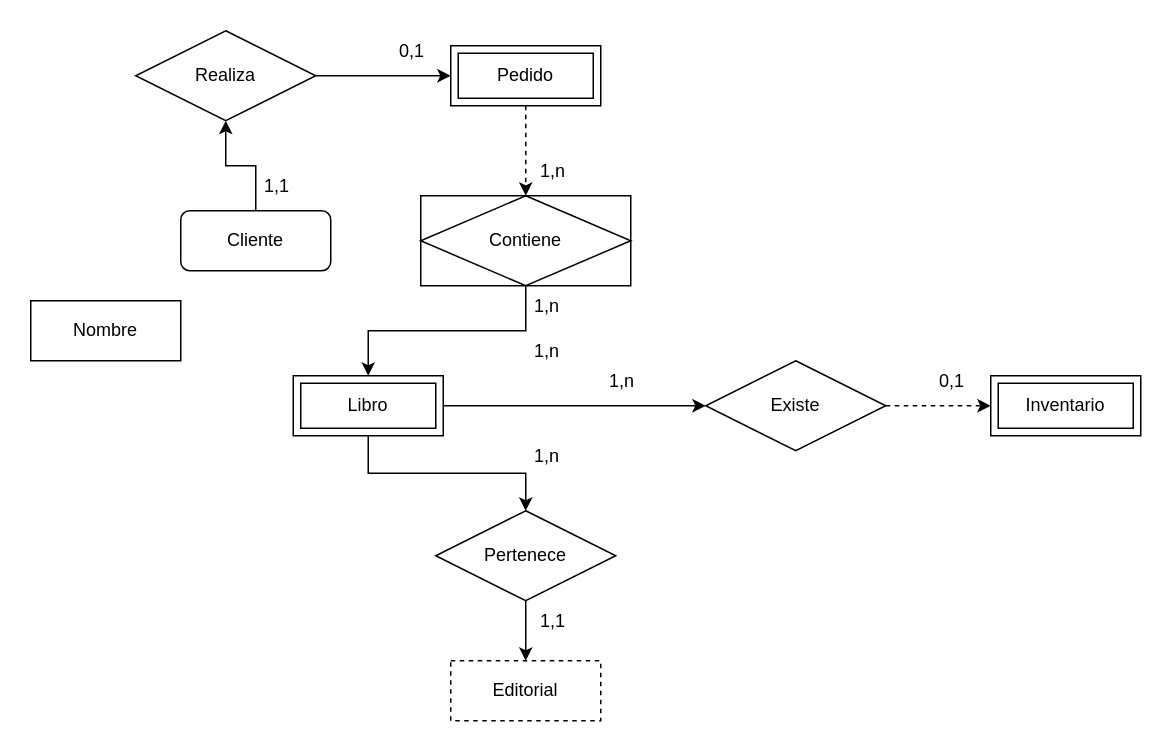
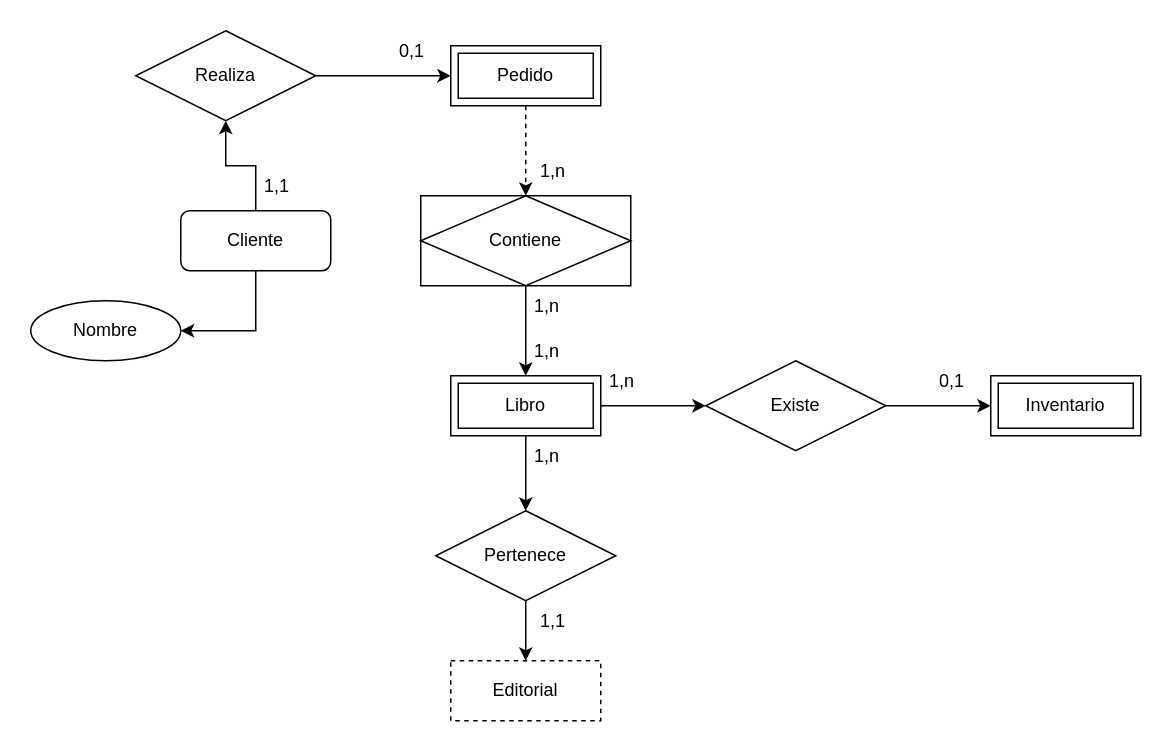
(106, 331) -> (106, 331)
none -> (254, 331)
(368, 406) -> (526, 406)
(932, 406) -> (932, 406)
